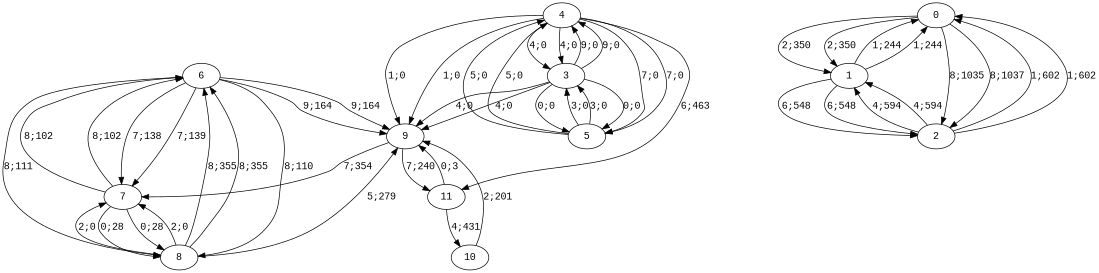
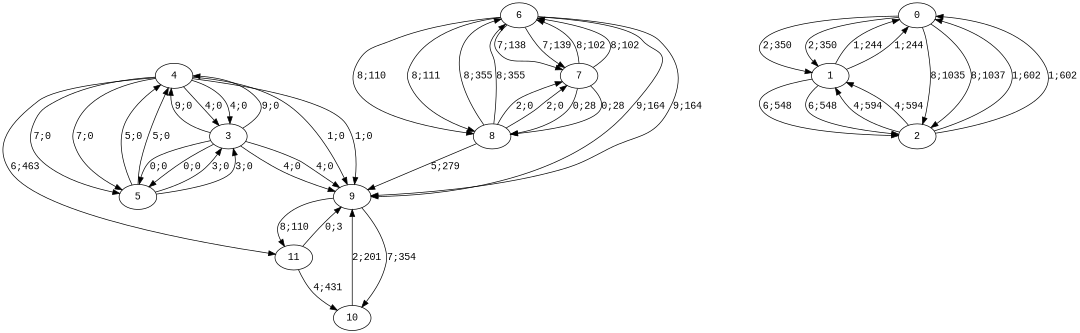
(421, 167) -> (294, 227)
(273, 186) -> (386, 254)
